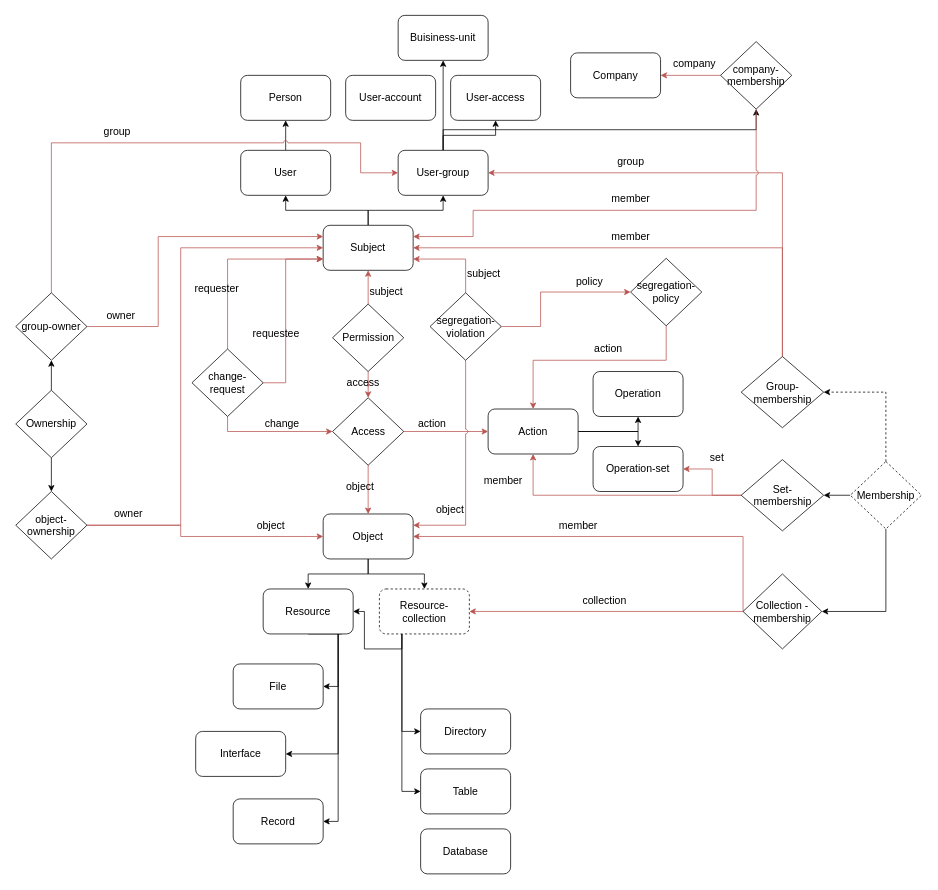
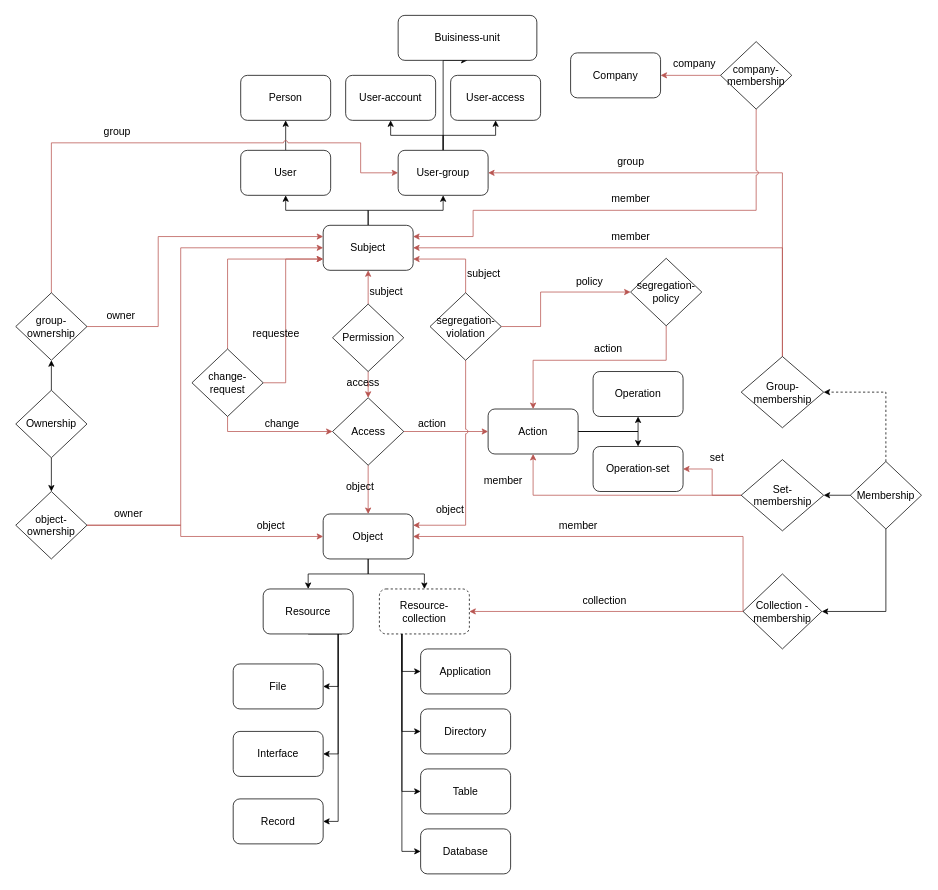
(443, 38) -> (467, 38)
(599, 130) -> (411, 135)
(216, 289) -> none
(51, 327) -> (51, 327)
(886, 495) -> (886, 495)
(364, 629) -> (407, 852)
none -> (409, 672)
none -> (465, 672)
(240, 754) -> (278, 754)
